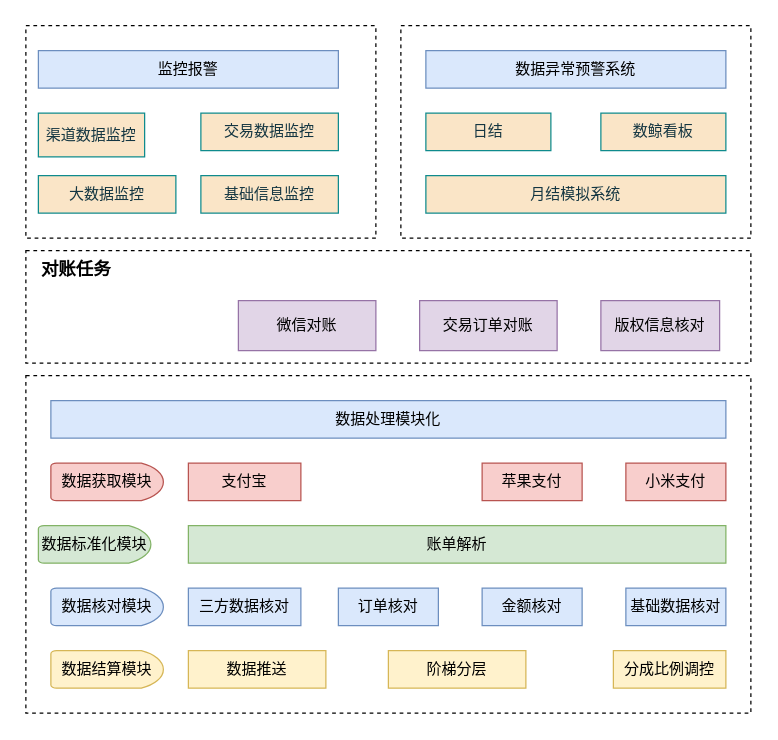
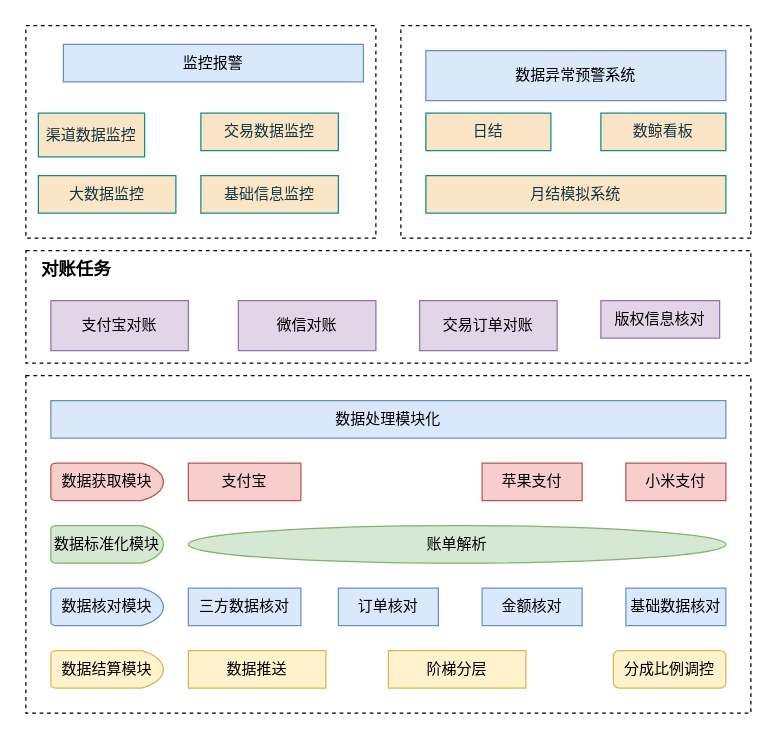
(188, 69) -> (213, 63)
(576, 69) -> (576, 76)
none -> (119, 326)
(660, 326) -> (660, 319)
(94, 544) -> (107, 544)
(457, 544) -> (457, 544)
(669, 669) -> (669, 669)
